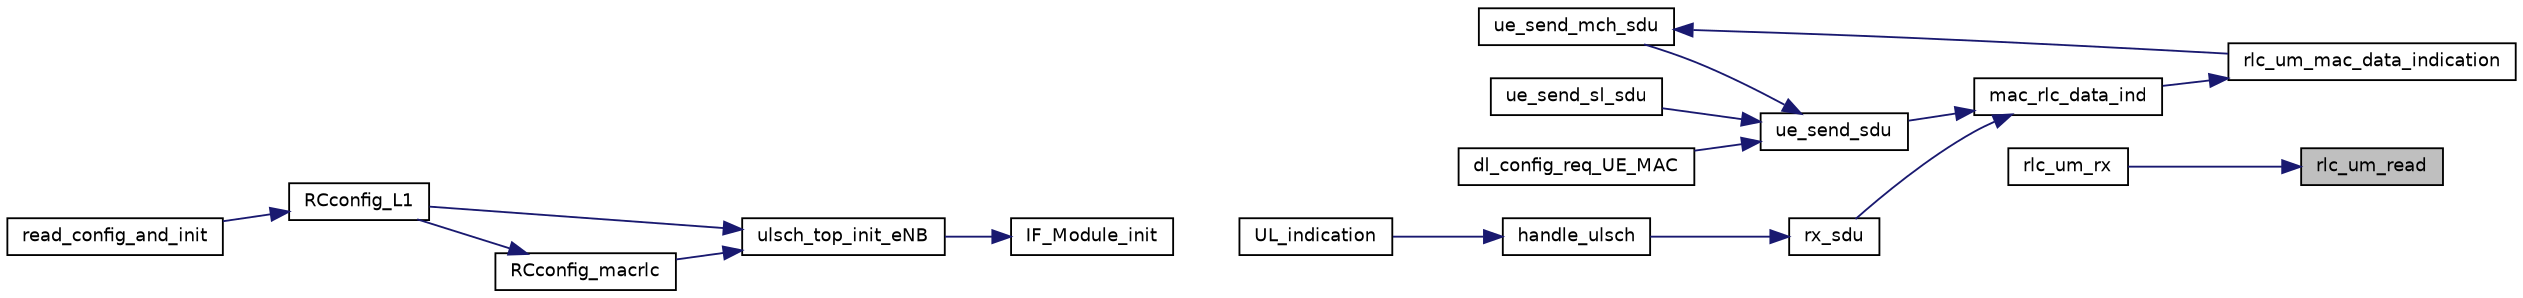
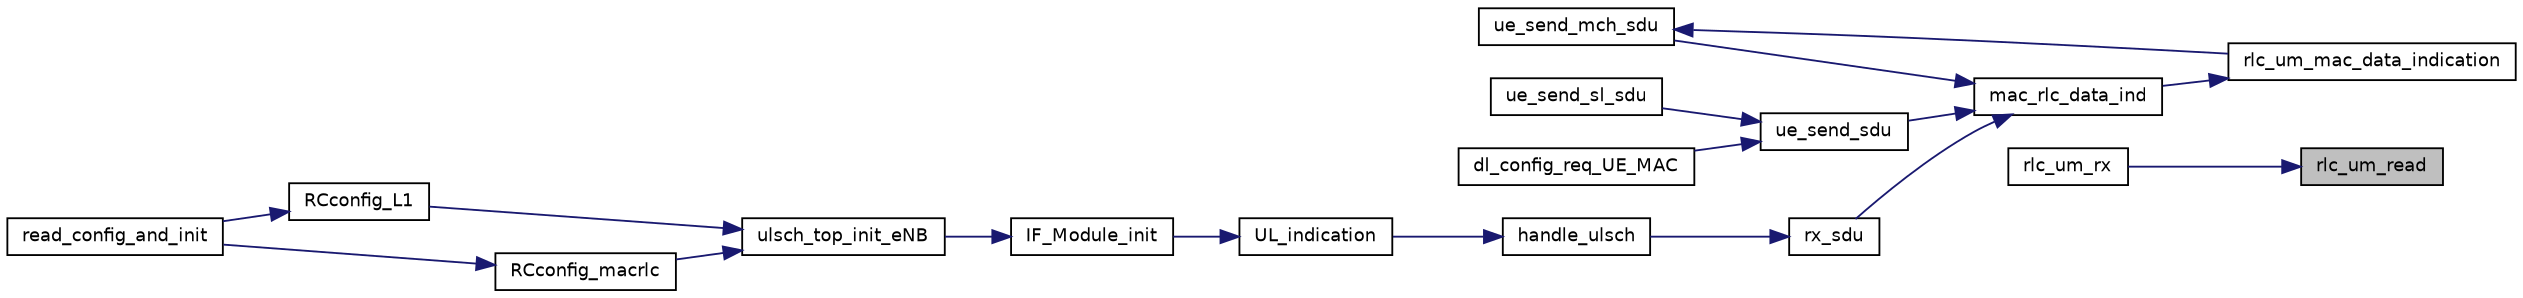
(1716, 71) -> (1815, 61)
(463, 234) -> (350, 254)
none -> (1197, 237)
